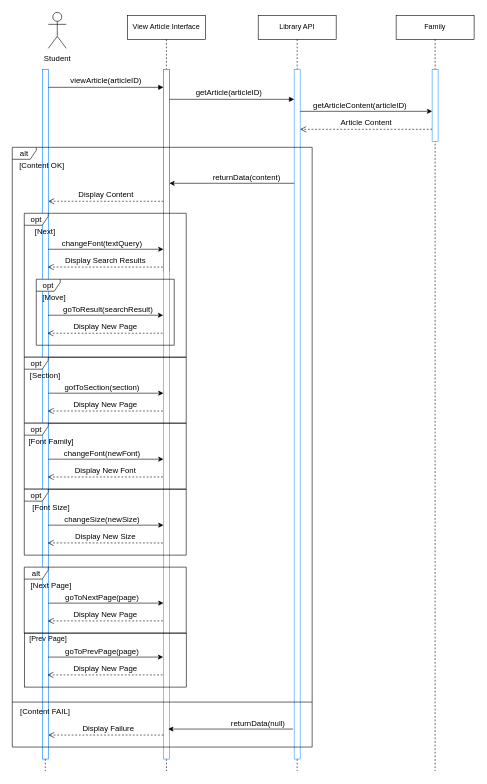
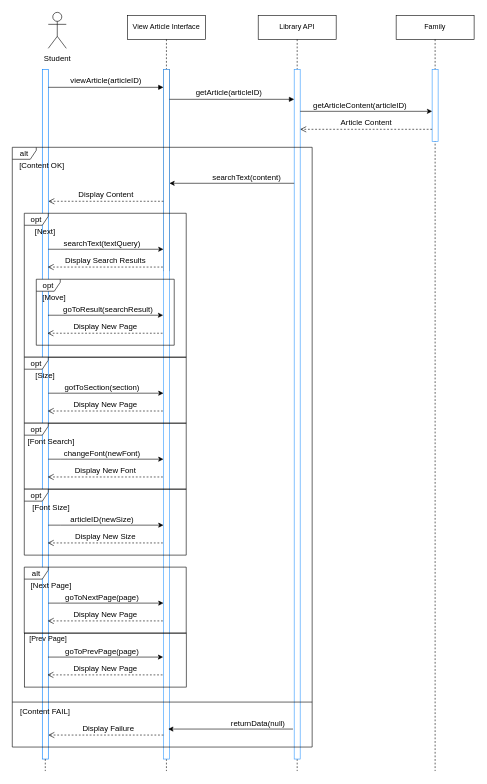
(247, 177) -> (247, 177)
(102, 243) -> (102, 243)
(45, 375) -> (45, 375)
(51, 441) -> (51, 441)
(102, 519) -> (102, 519)
